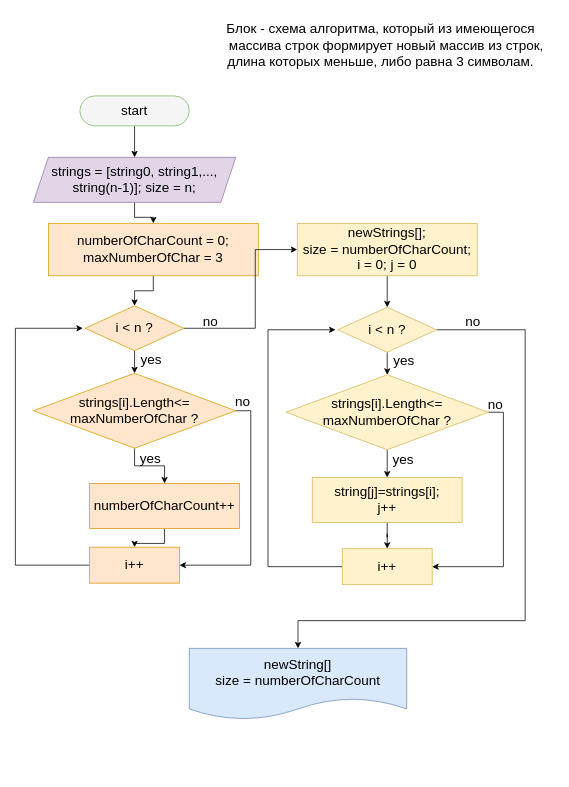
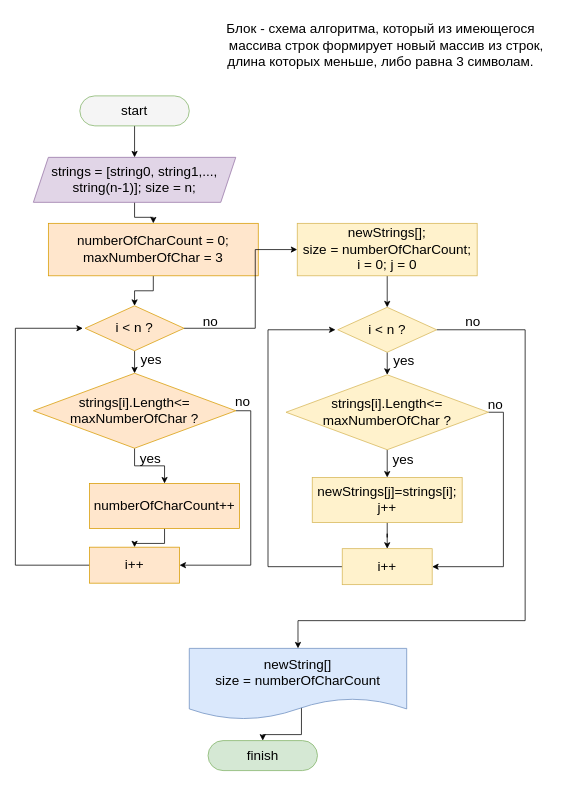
(387, 500) -> (387, 500)
none -> (296, 735)
none -> (263, 756)
